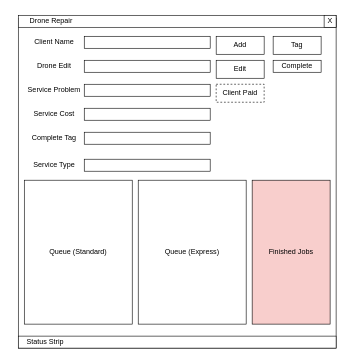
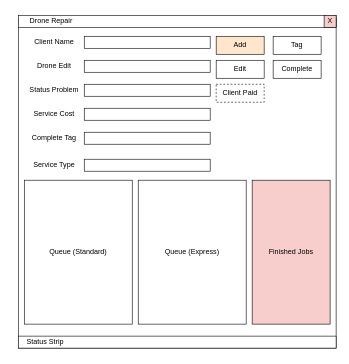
(330, 21) -> (330, 21)
(240, 45) -> (240, 45)
(297, 66) -> (297, 69)
(54, 90) -> (54, 90)
